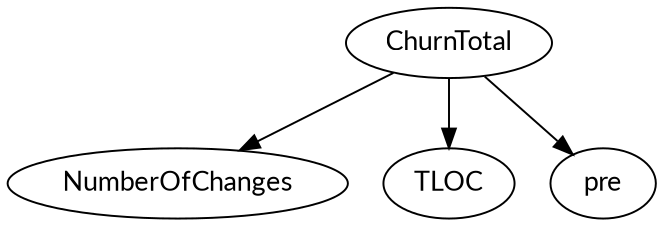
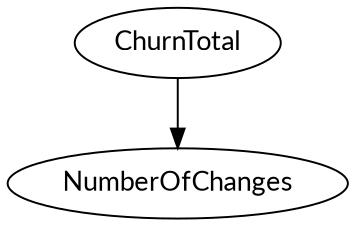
(449, 183) -> none
(603, 183) -> none
